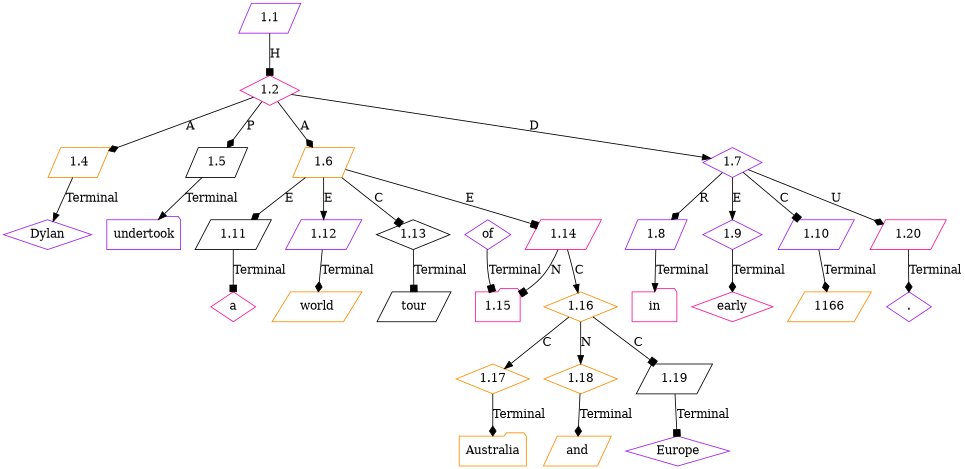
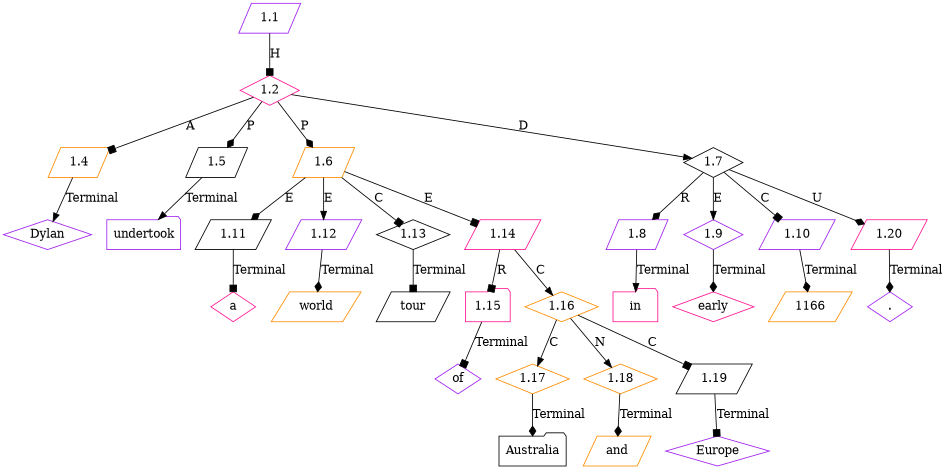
(186, 122) -> (185, 122)
(305, 126) -> (305, 126)
(732, 163) -> (713, 163)
(487, 267) -> (474, 340)
(556, 271) -> (501, 271)
(493, 451) -> (533, 451)
